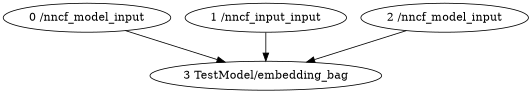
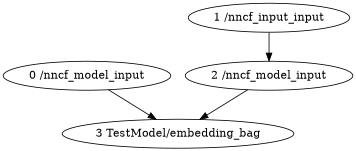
(266, 43) -> (269, 43)
